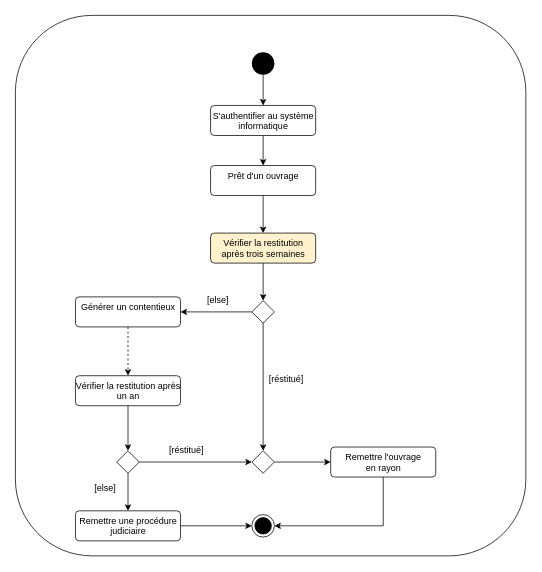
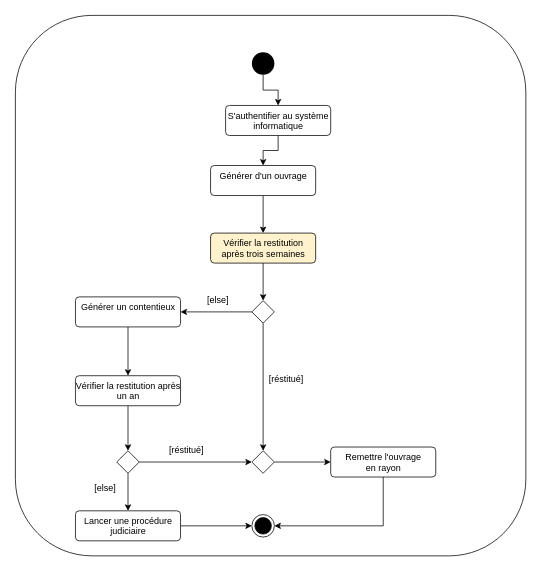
(263, 120) -> (278, 120)
(263, 176) -> (263, 176)
(128, 347) -> (128, 347)
(128, 526) -> (128, 526)
